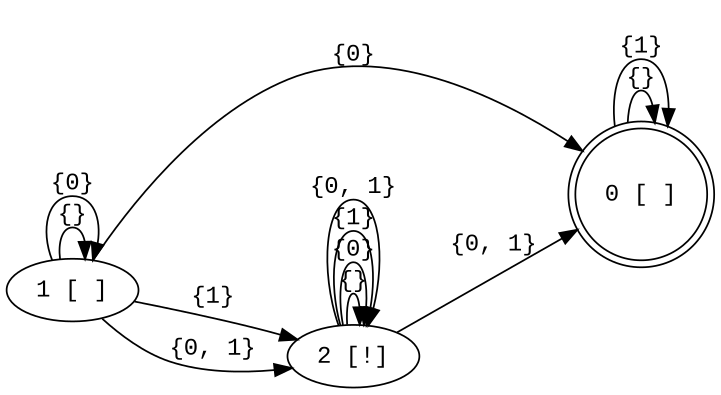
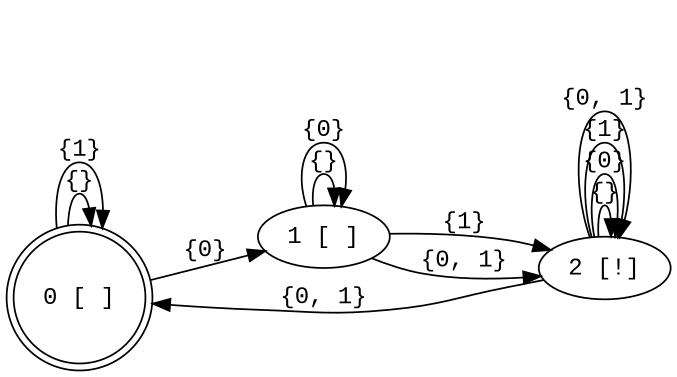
(302, 76) -> (199, 268)
